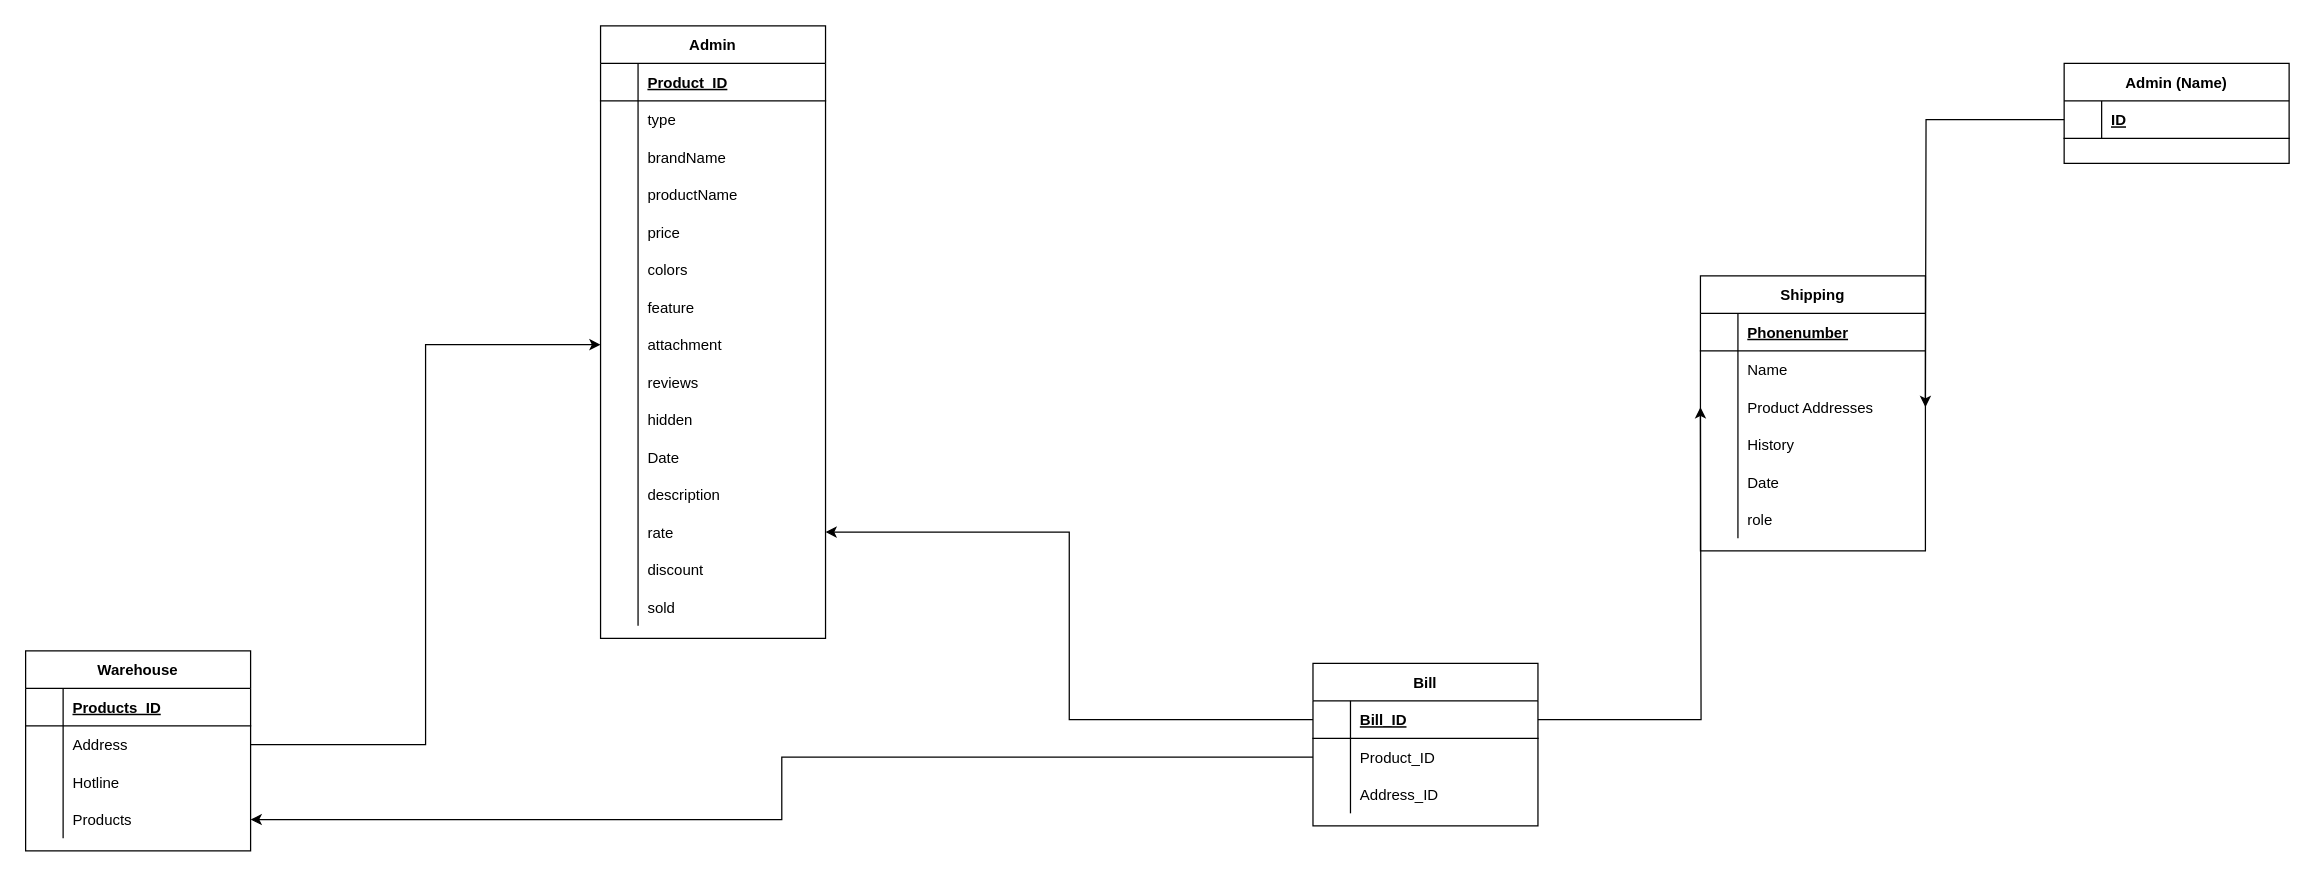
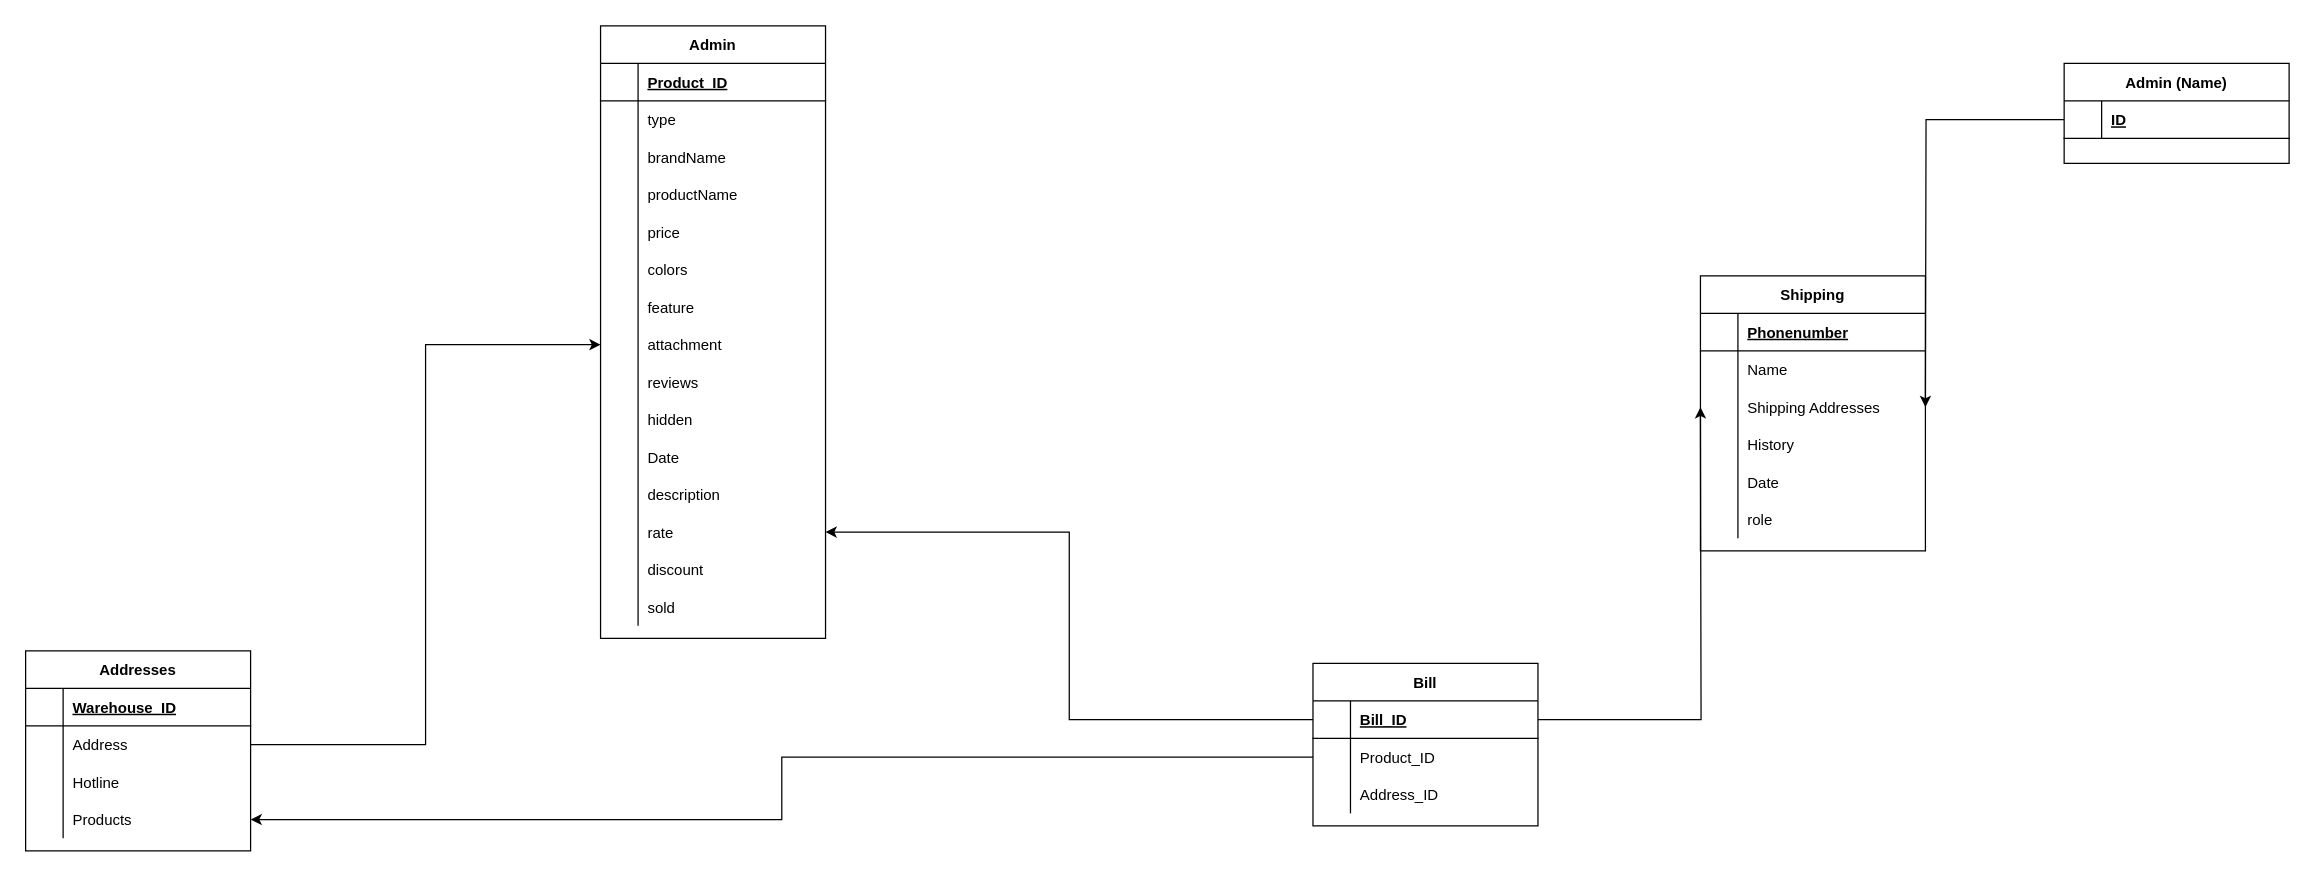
(1817, 408) -> (1817, 408)
(138, 670) -> (138, 670)
(119, 708) -> (123, 708)
